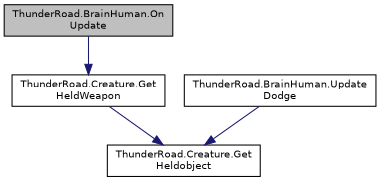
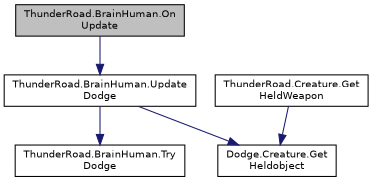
(88, 50) -> (100, 50)
none -> (100, 161)
(184, 161) -> (277, 161)
